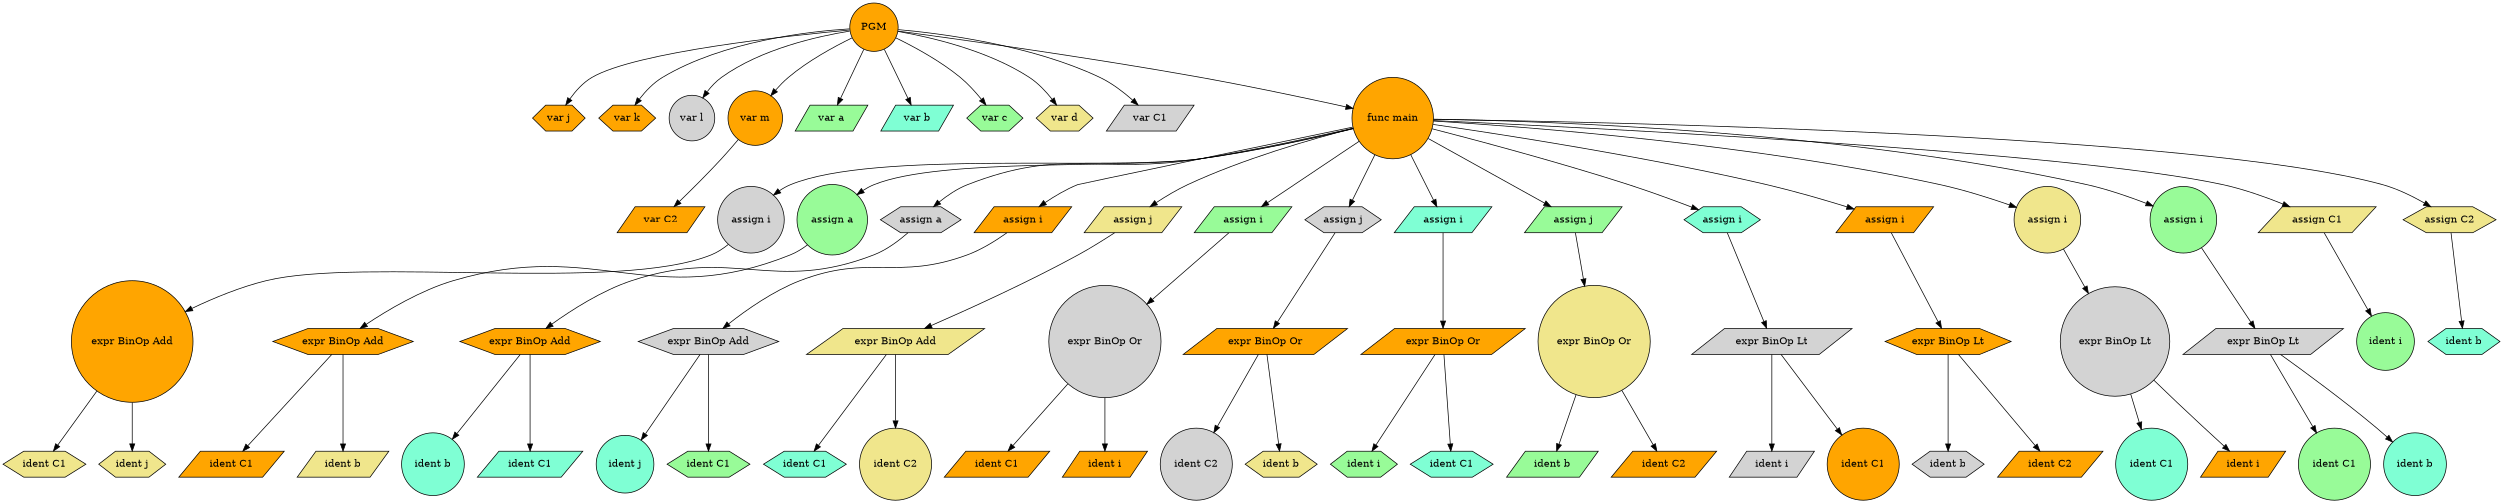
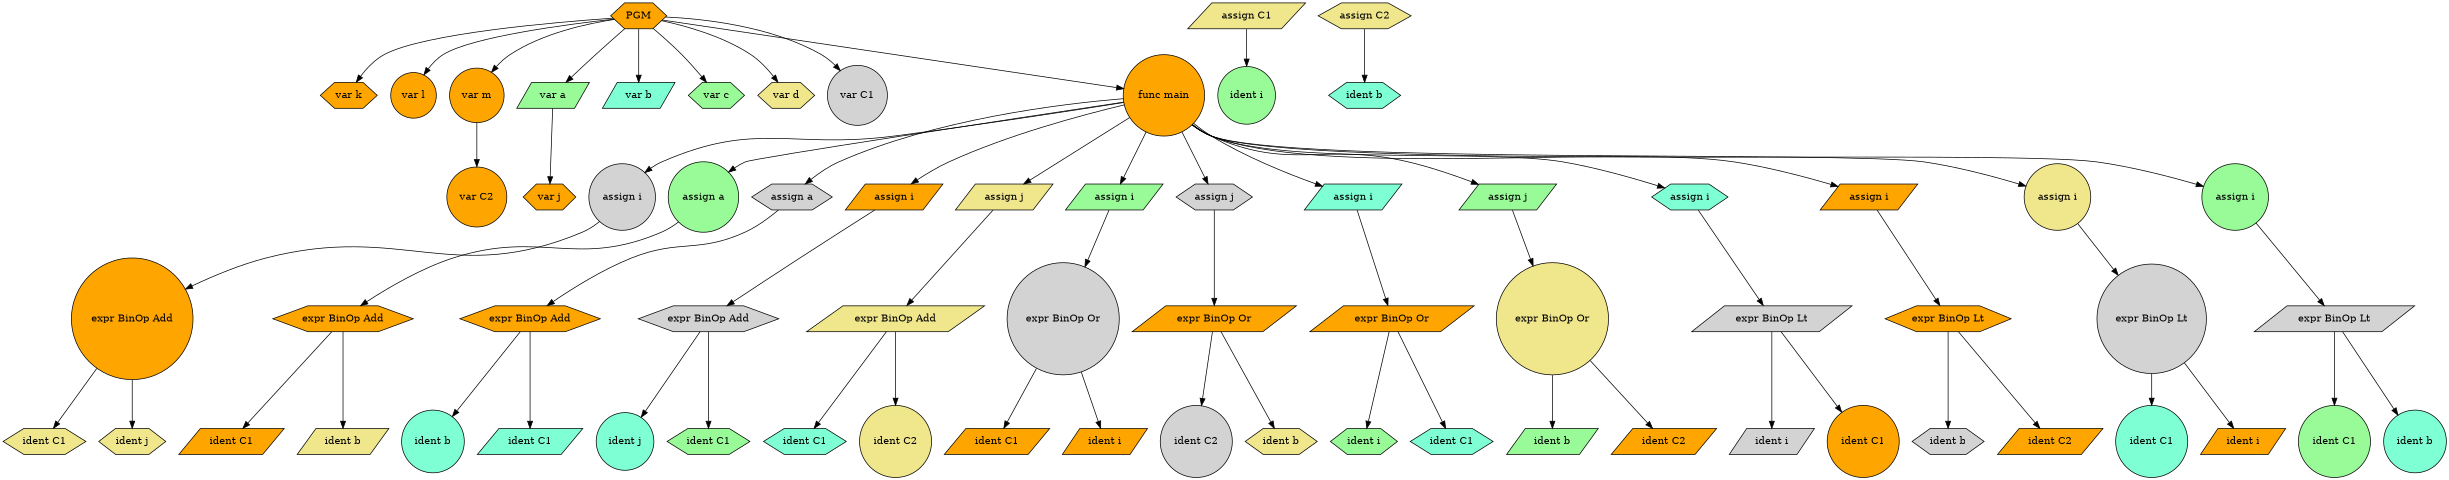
(874, 27) -> (639, 16)
(704, 48) -> (551, 142)
(692, 118) -> (414, 95)
(1150, 118) -> (857, 95)
(1932, 136) -> none
(1925, 150) -> none
(661, 220) -> (477, 197)
